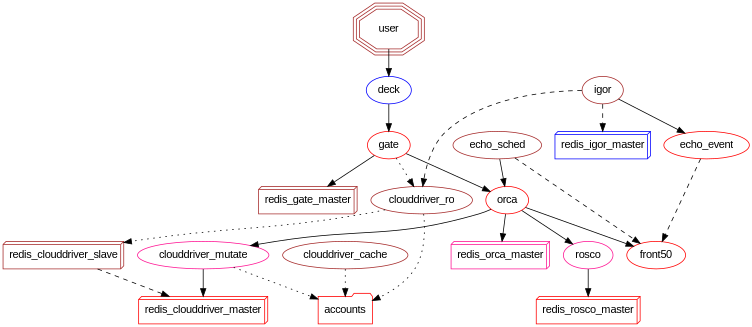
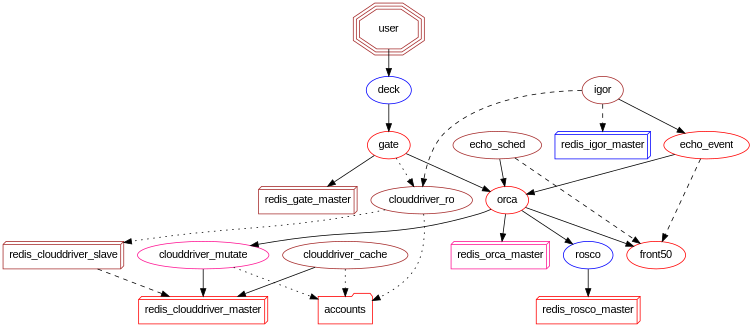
none -> (604, 173)
(588, 255) -> (588, 255)
none -> (282, 280)
